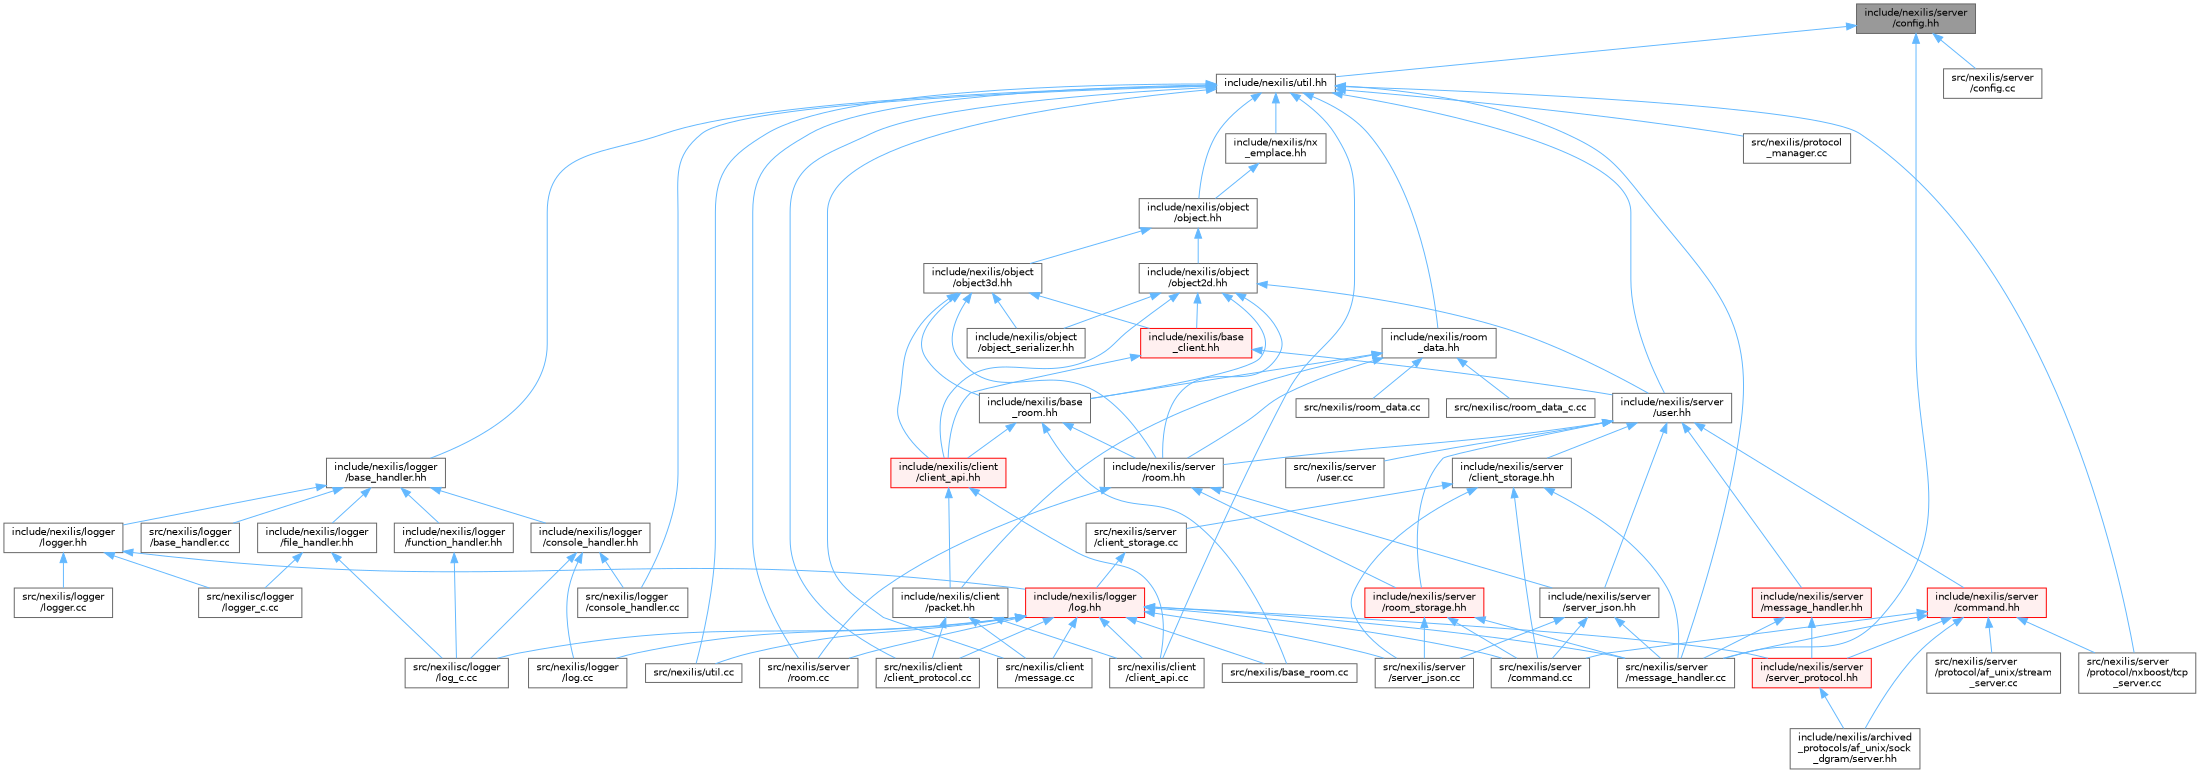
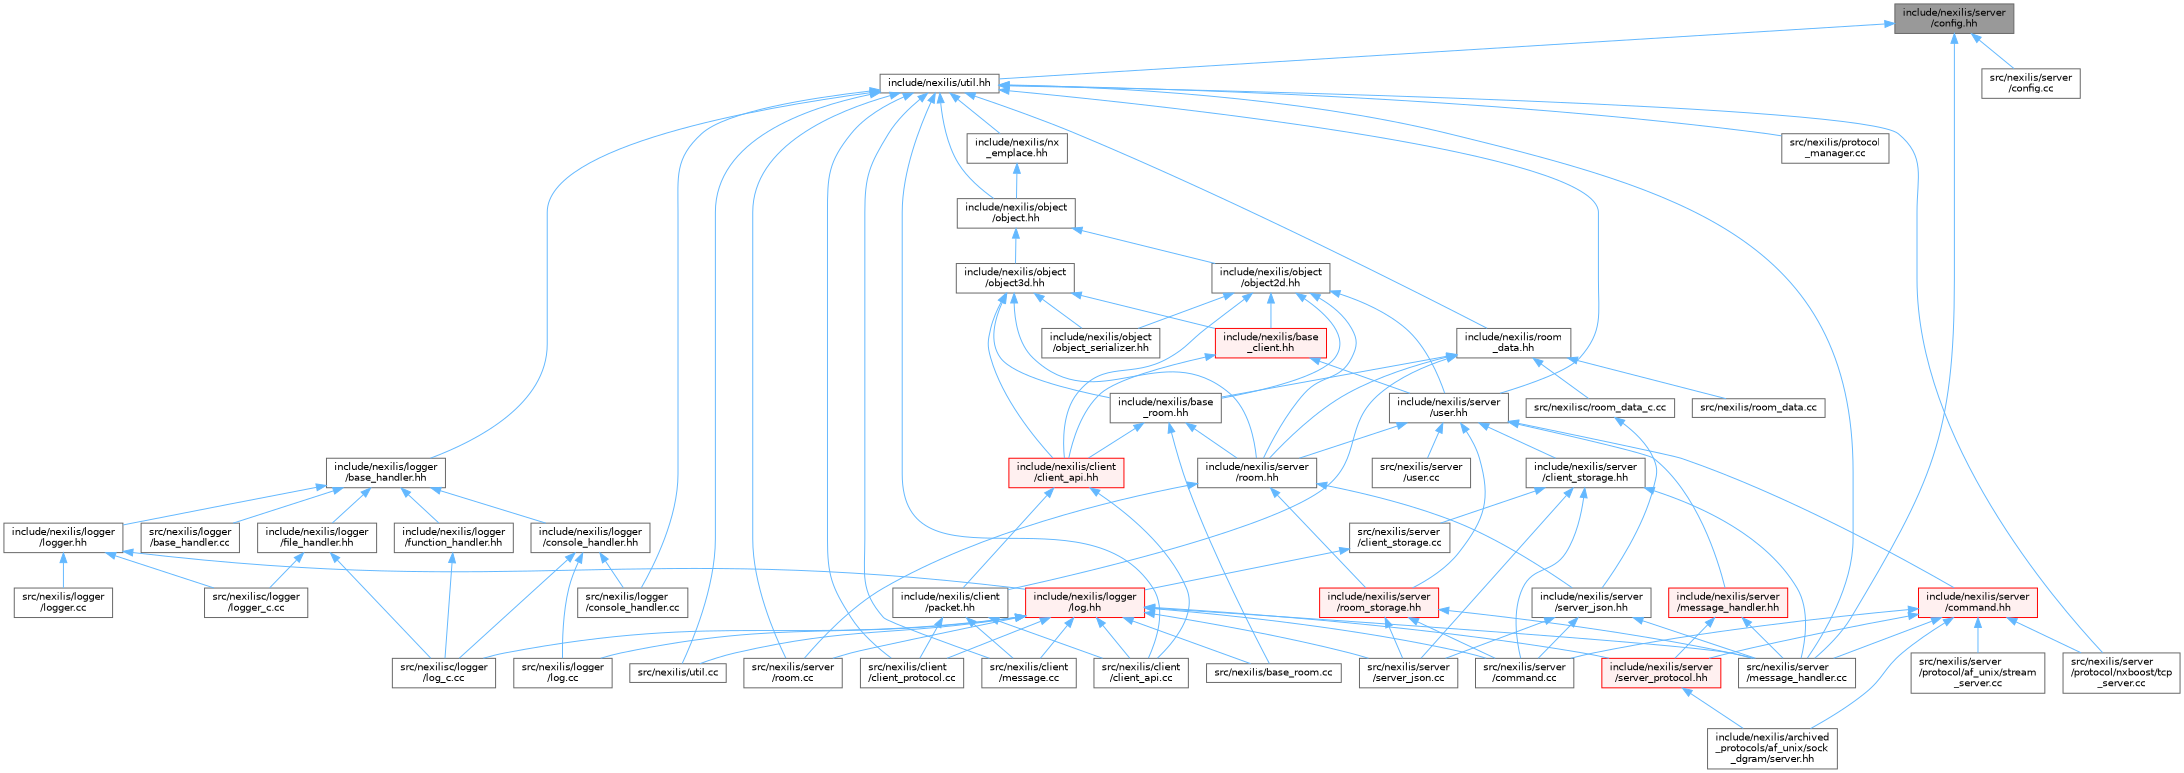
(1634, 510) -> (1648, 505)
